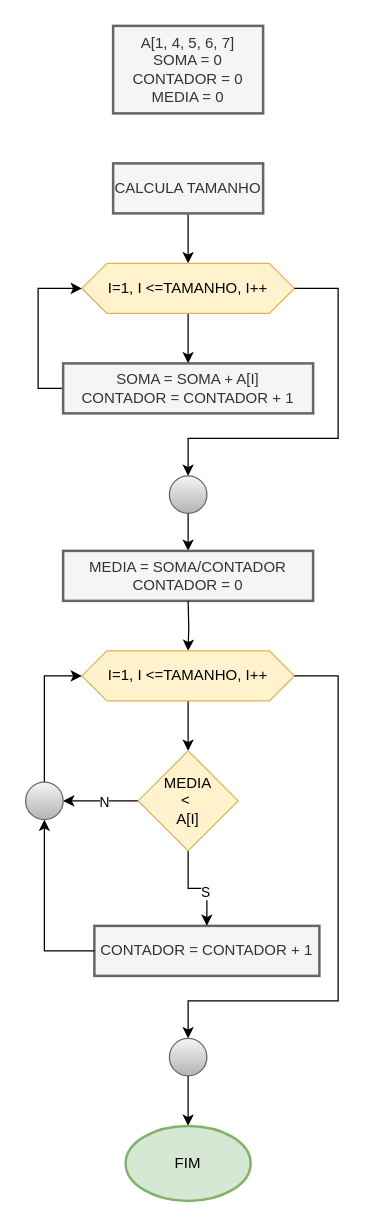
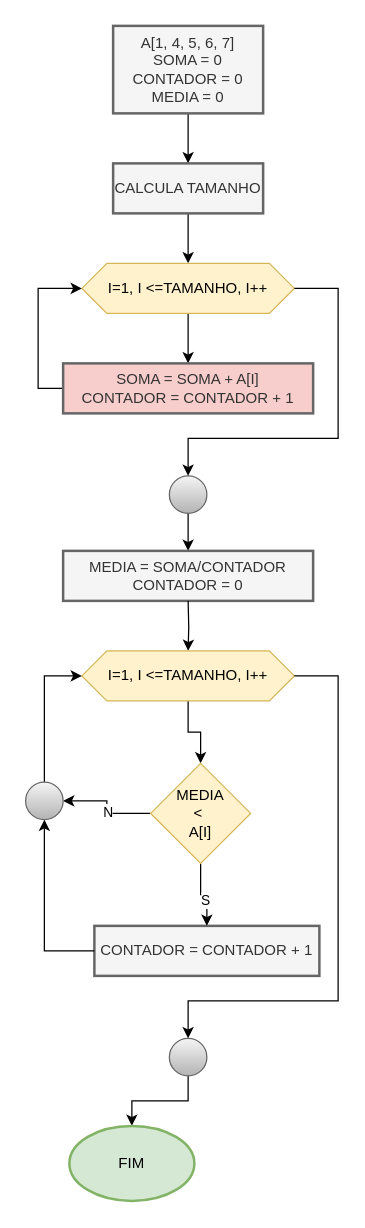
none -> (188, 134)
(188, 388) -> (188, 388)
(188, 801) -> (201, 813)
(188, 1163) -> (132, 1163)
